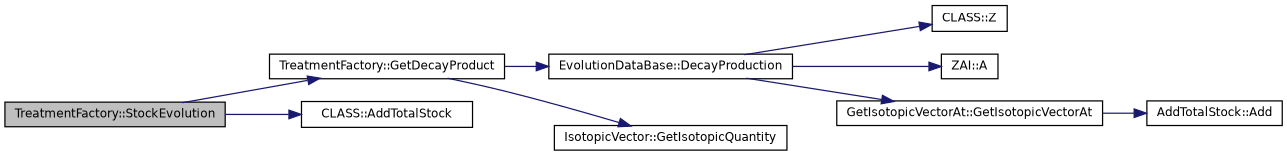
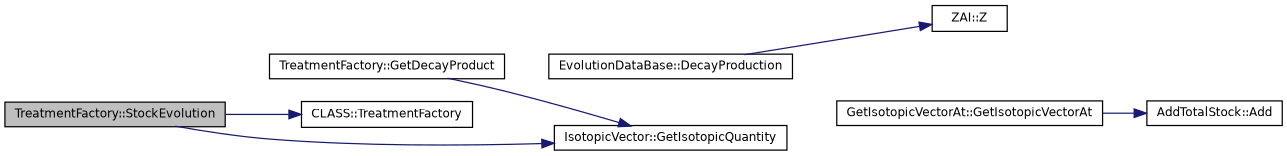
(970, 18) -> (970, 18)
(520, 66) -> none
(970, 66) -> none
(814, 89) -> none
(245, 92) -> (358, 144)
(387, 114) -> (387, 114)
